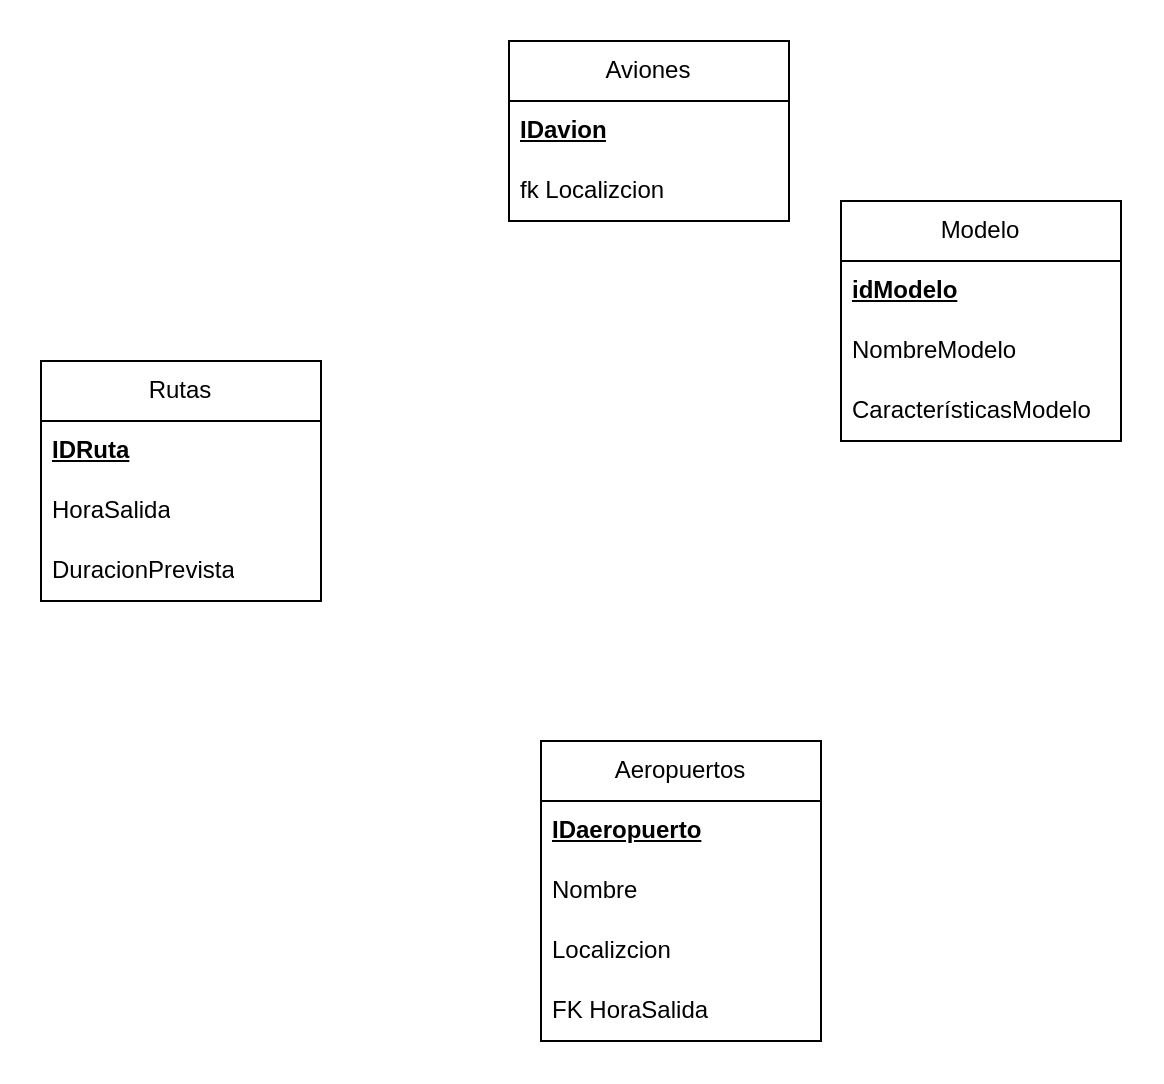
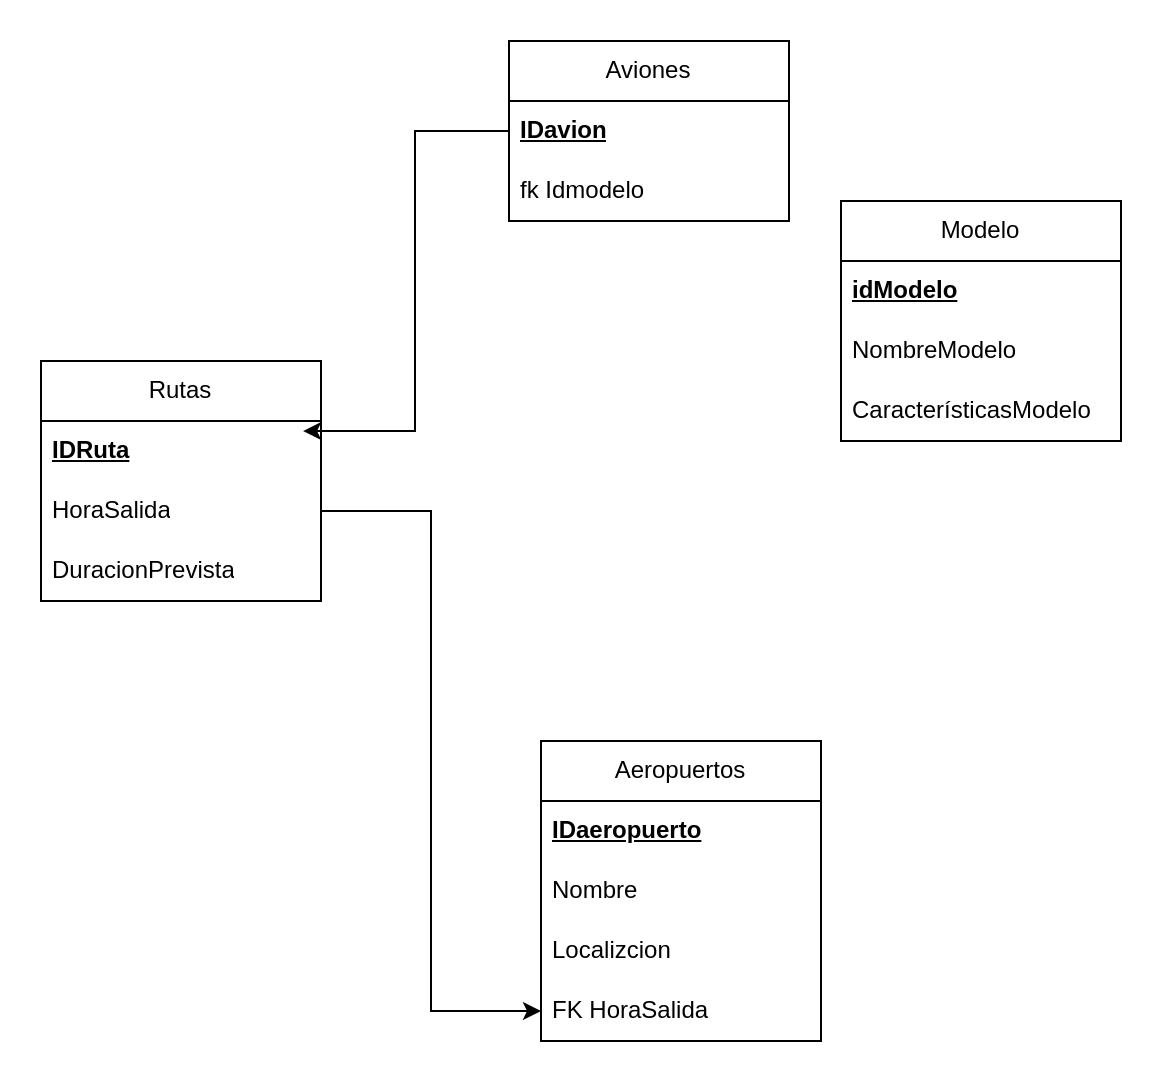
(603, 191) -> (589, 191)
none -> (415, 285)
none -> (431, 756)
